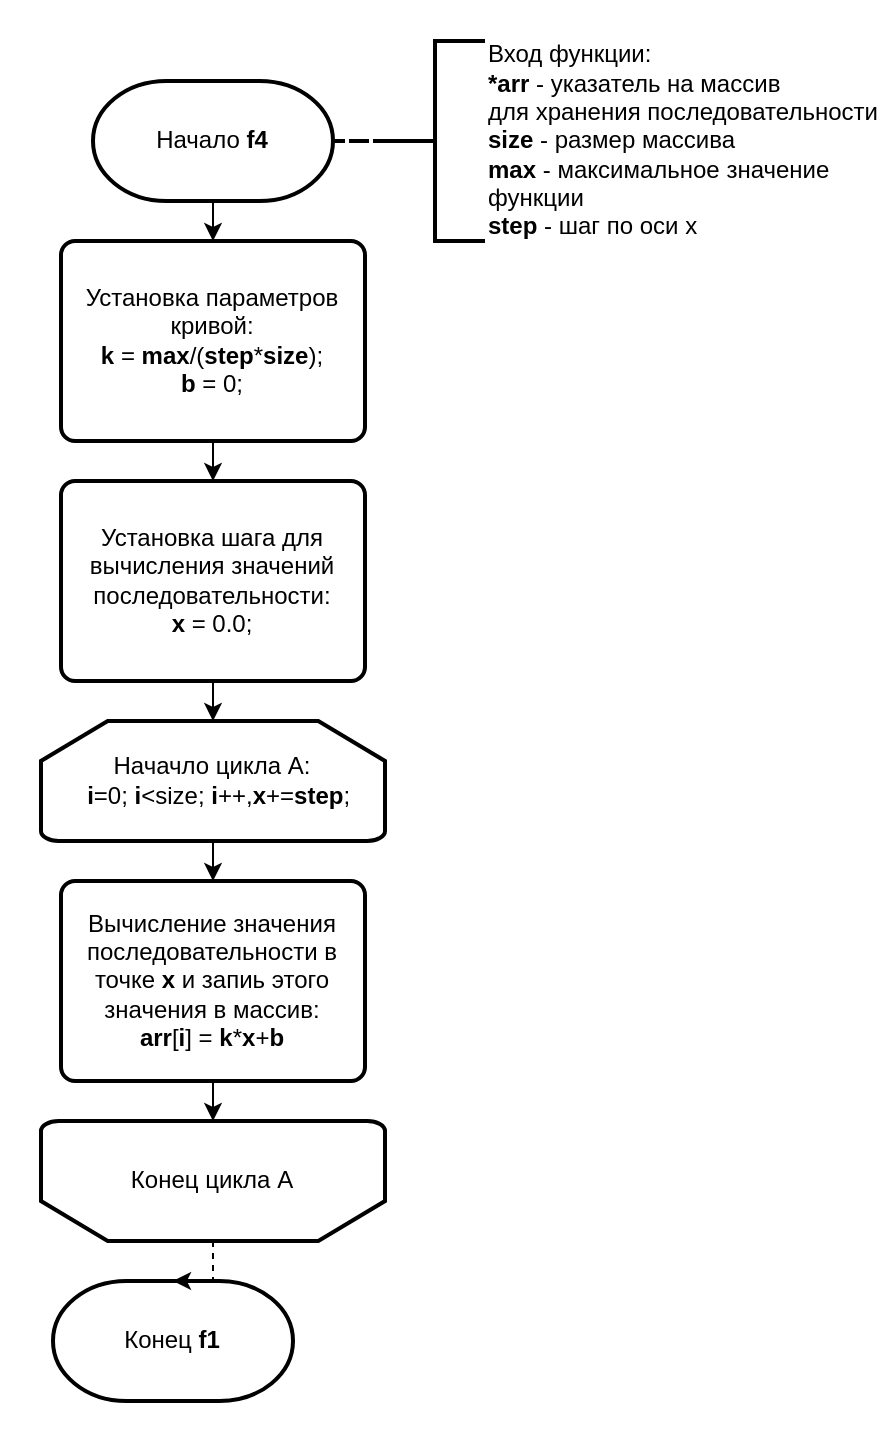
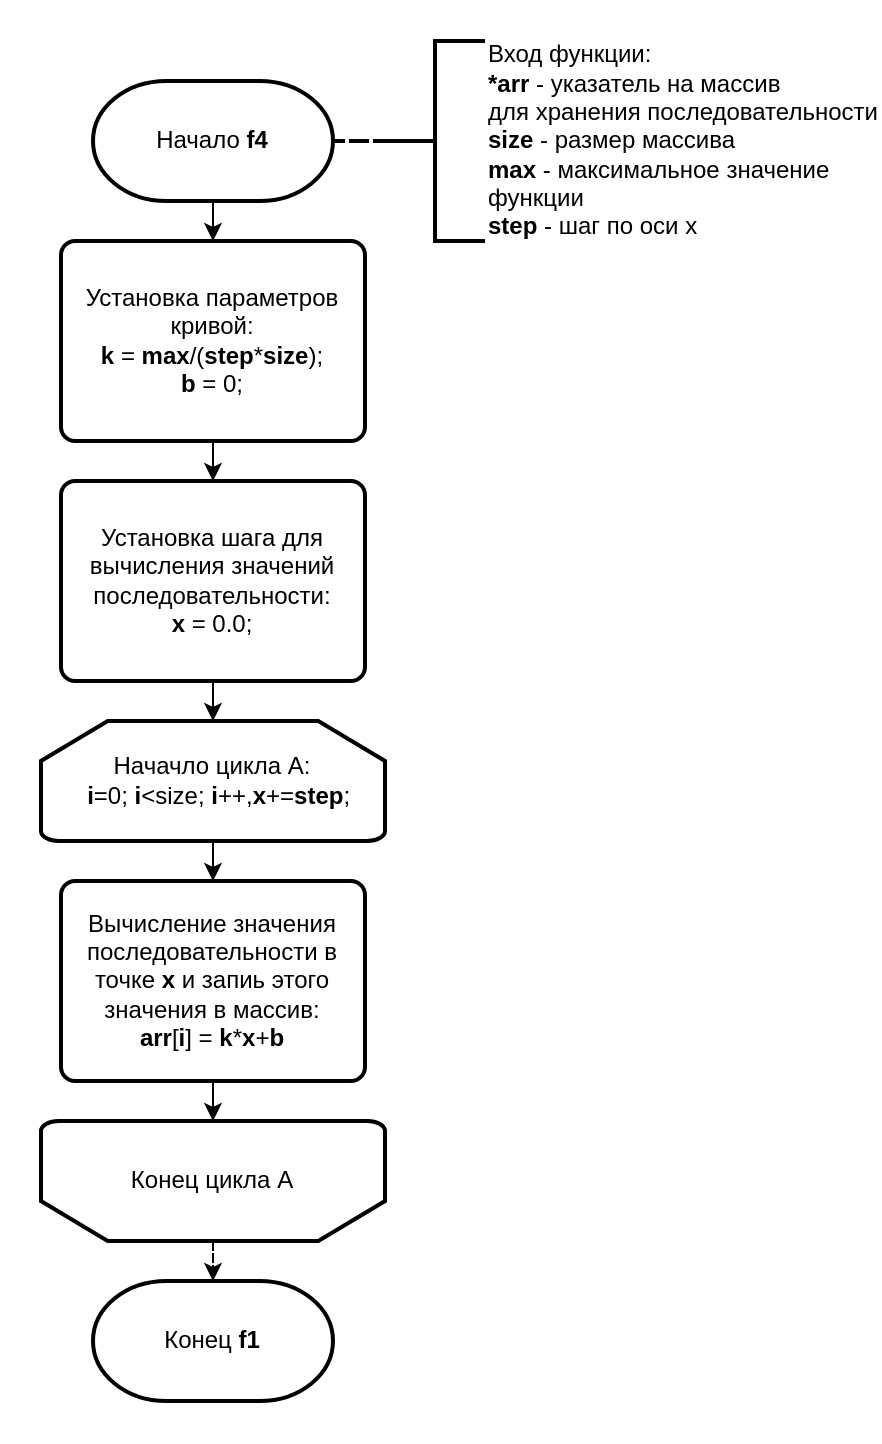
(173, 1341) -> (213, 1341)
